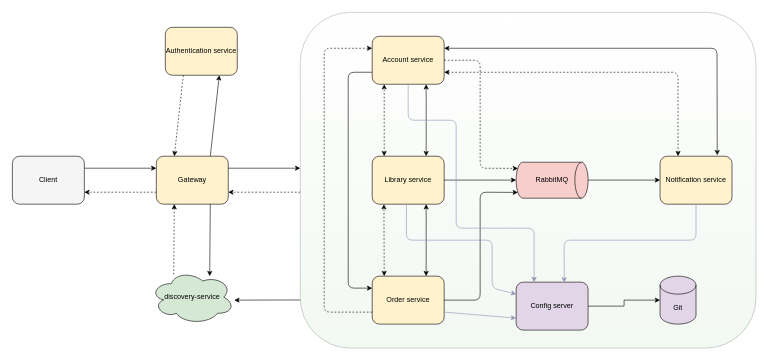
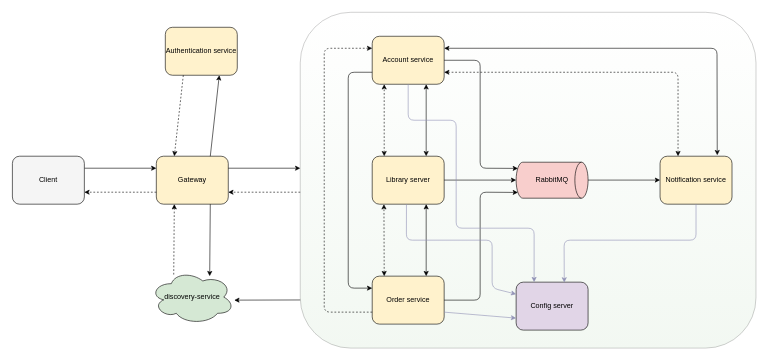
(480, 112) -> (480, 112)
(408, 180) -> (408, 180)
(624, 300) -> none
(678, 300) -> none
